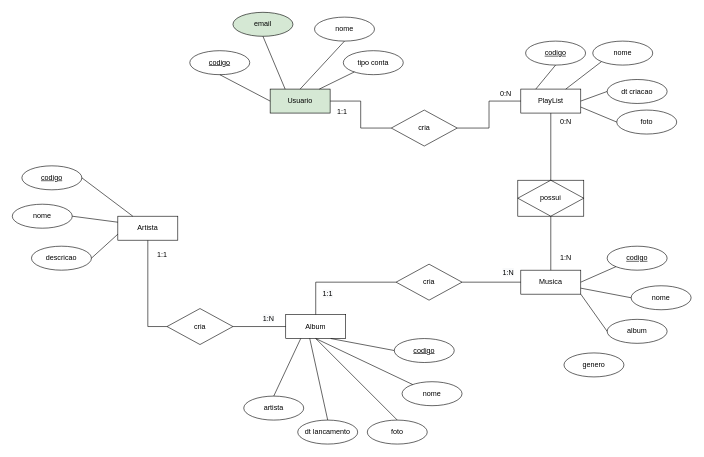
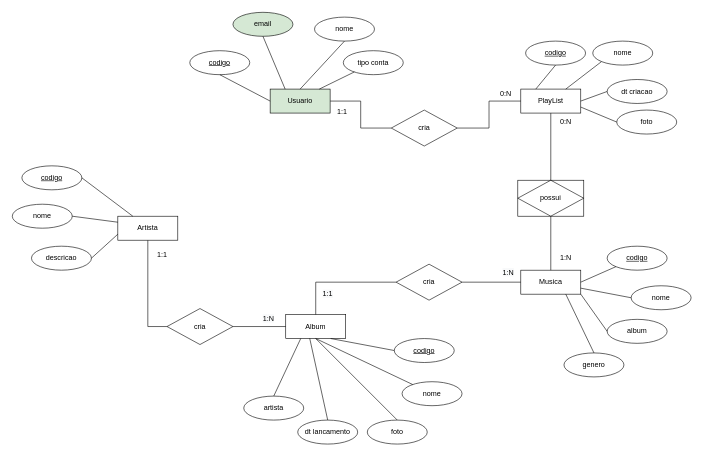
none -> (580, 324)
